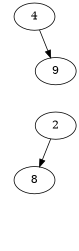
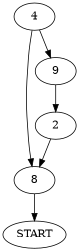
none -> (26, 95)
none -> (56, 95)
none -> (35, 235)
